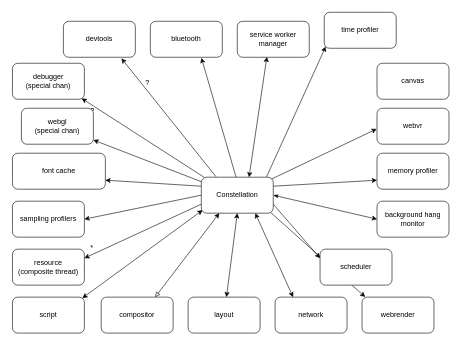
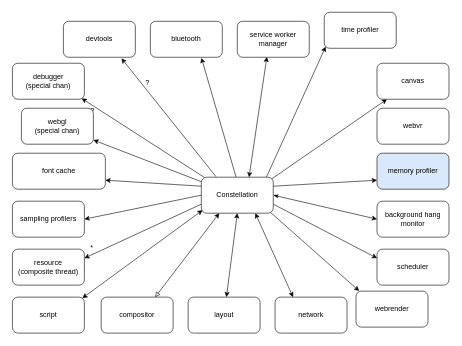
(324, 154) -> (328, 140)
(413, 171) -> (413, 171)
(356, 267) -> (413, 267)
(398, 315) -> (392, 309)
